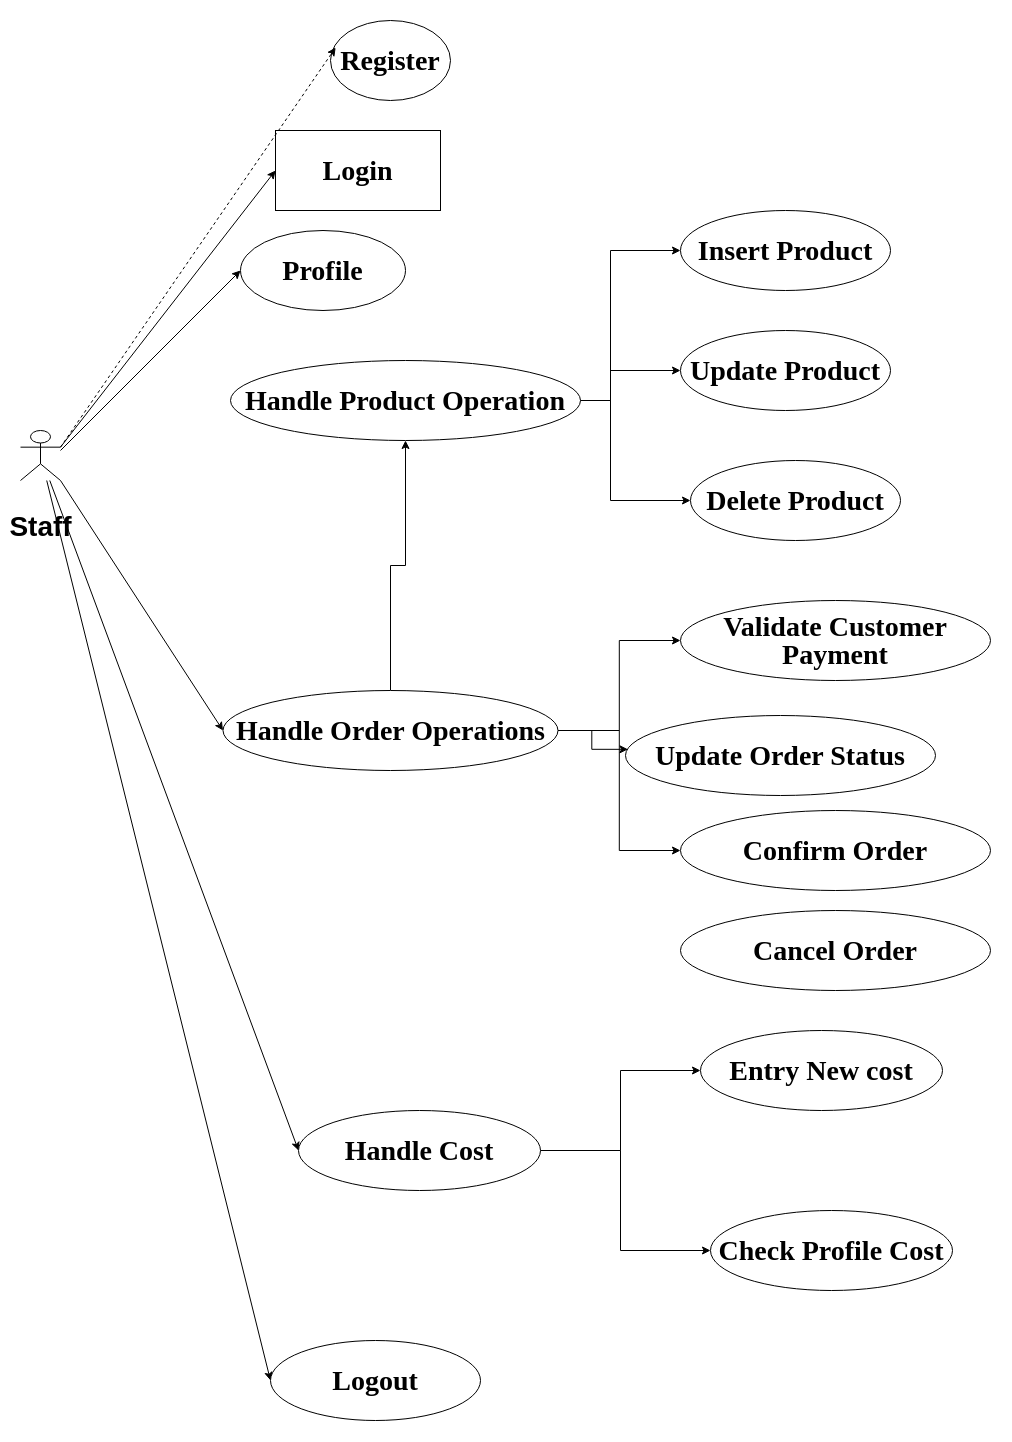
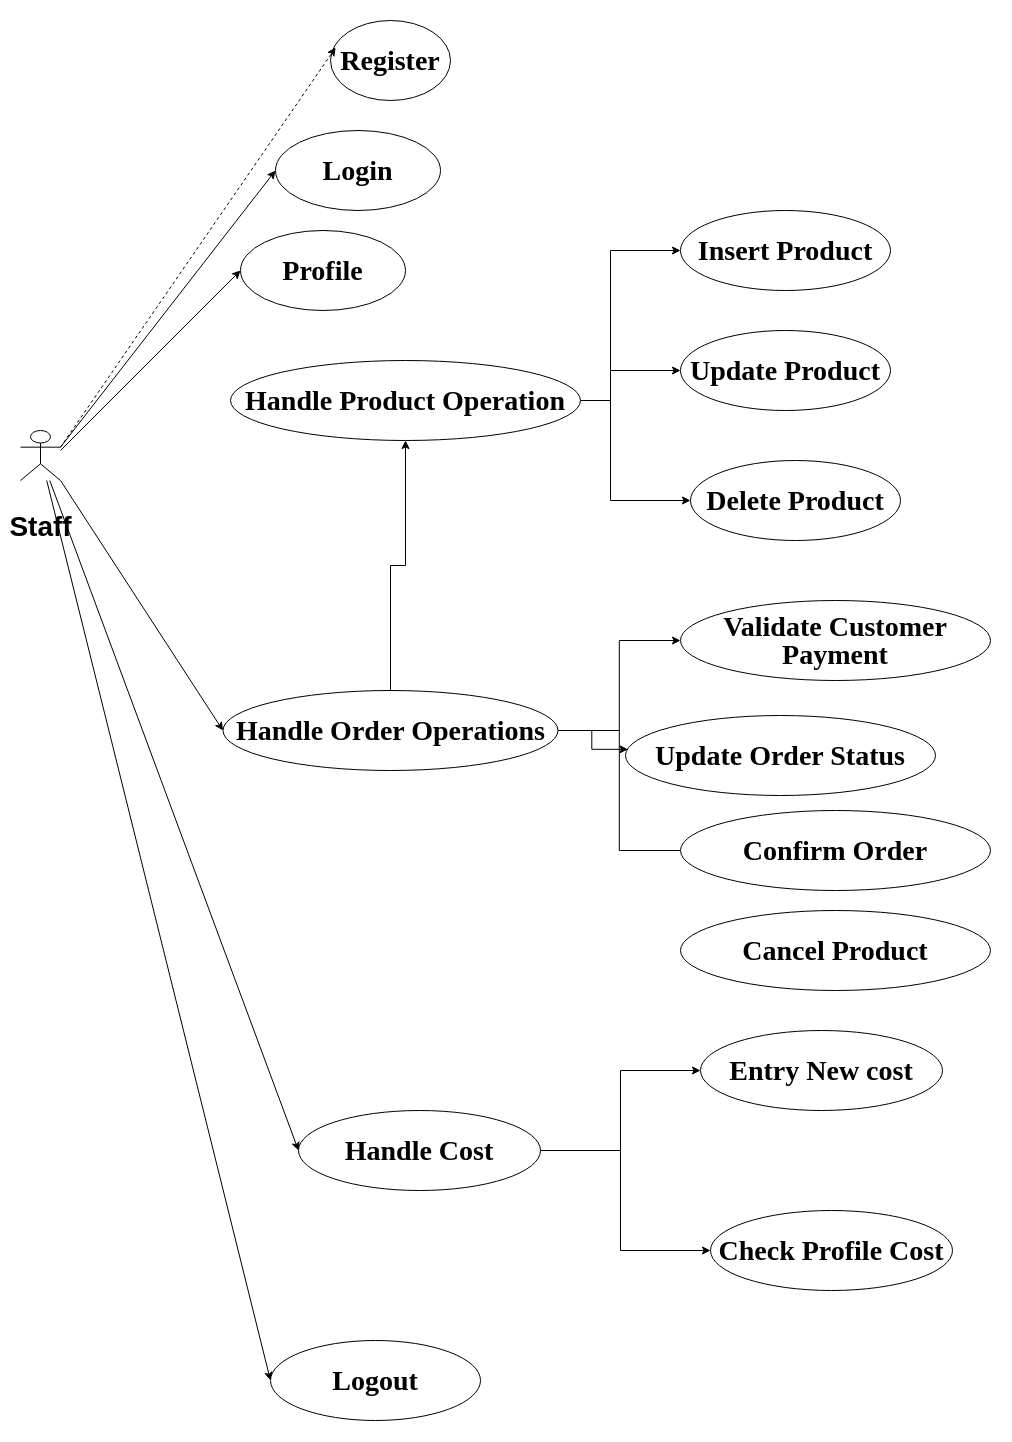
(358, 171) -> (358, 171)
(672, 851) -> (675, 851)
(836, 951) -> (836, 951)
